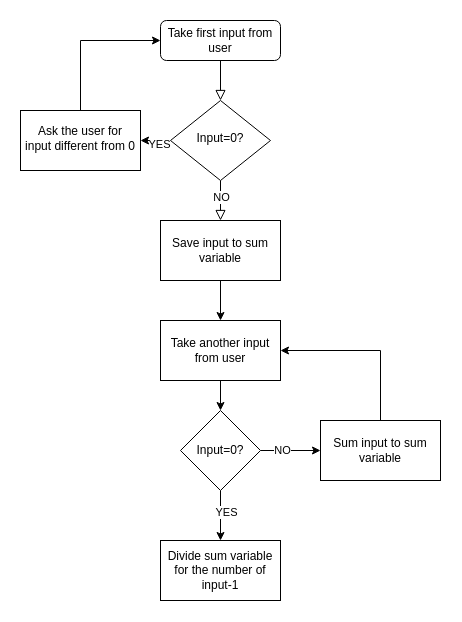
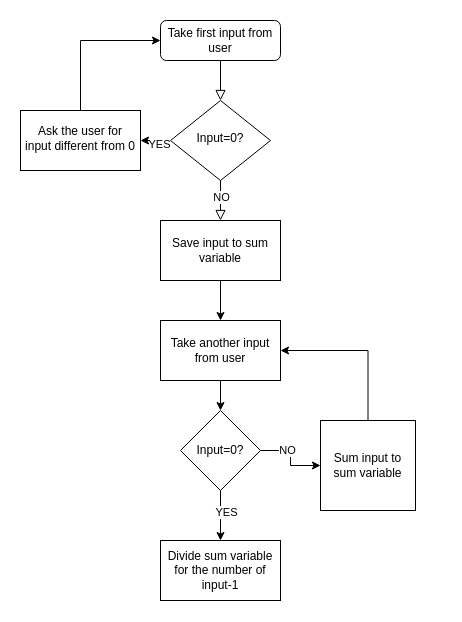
(381, 451) -> (368, 466)
